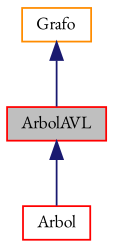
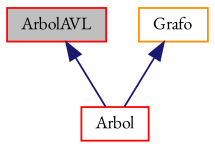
(57, 84) -> (139, 82)
